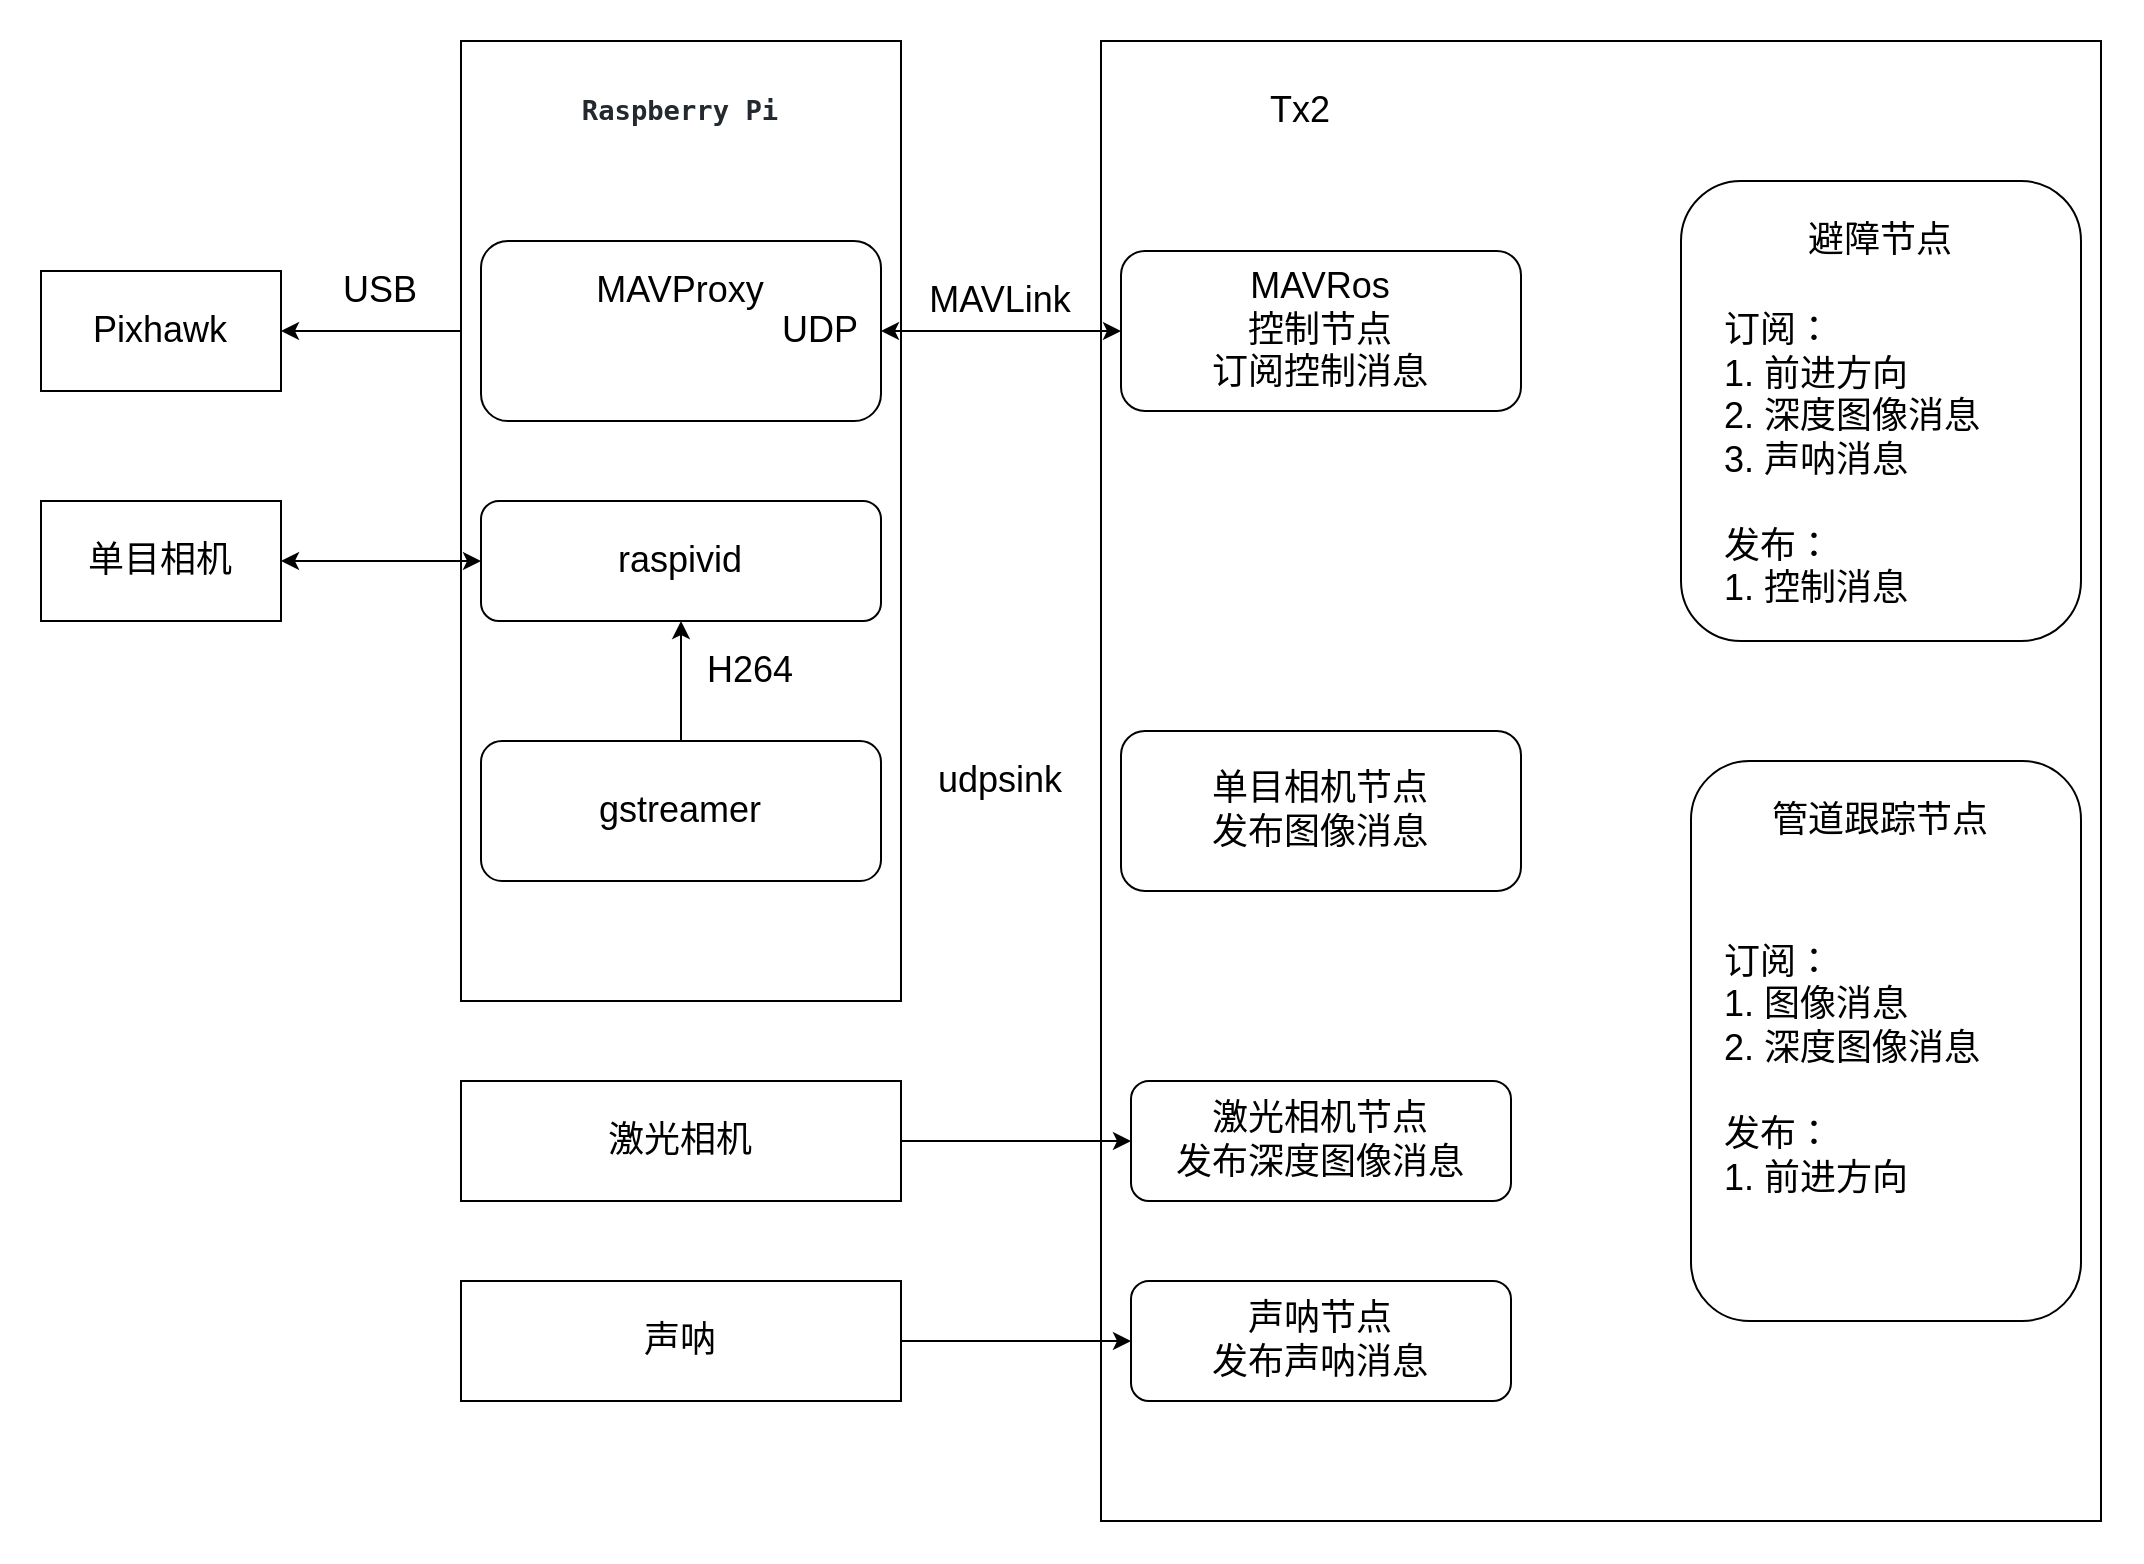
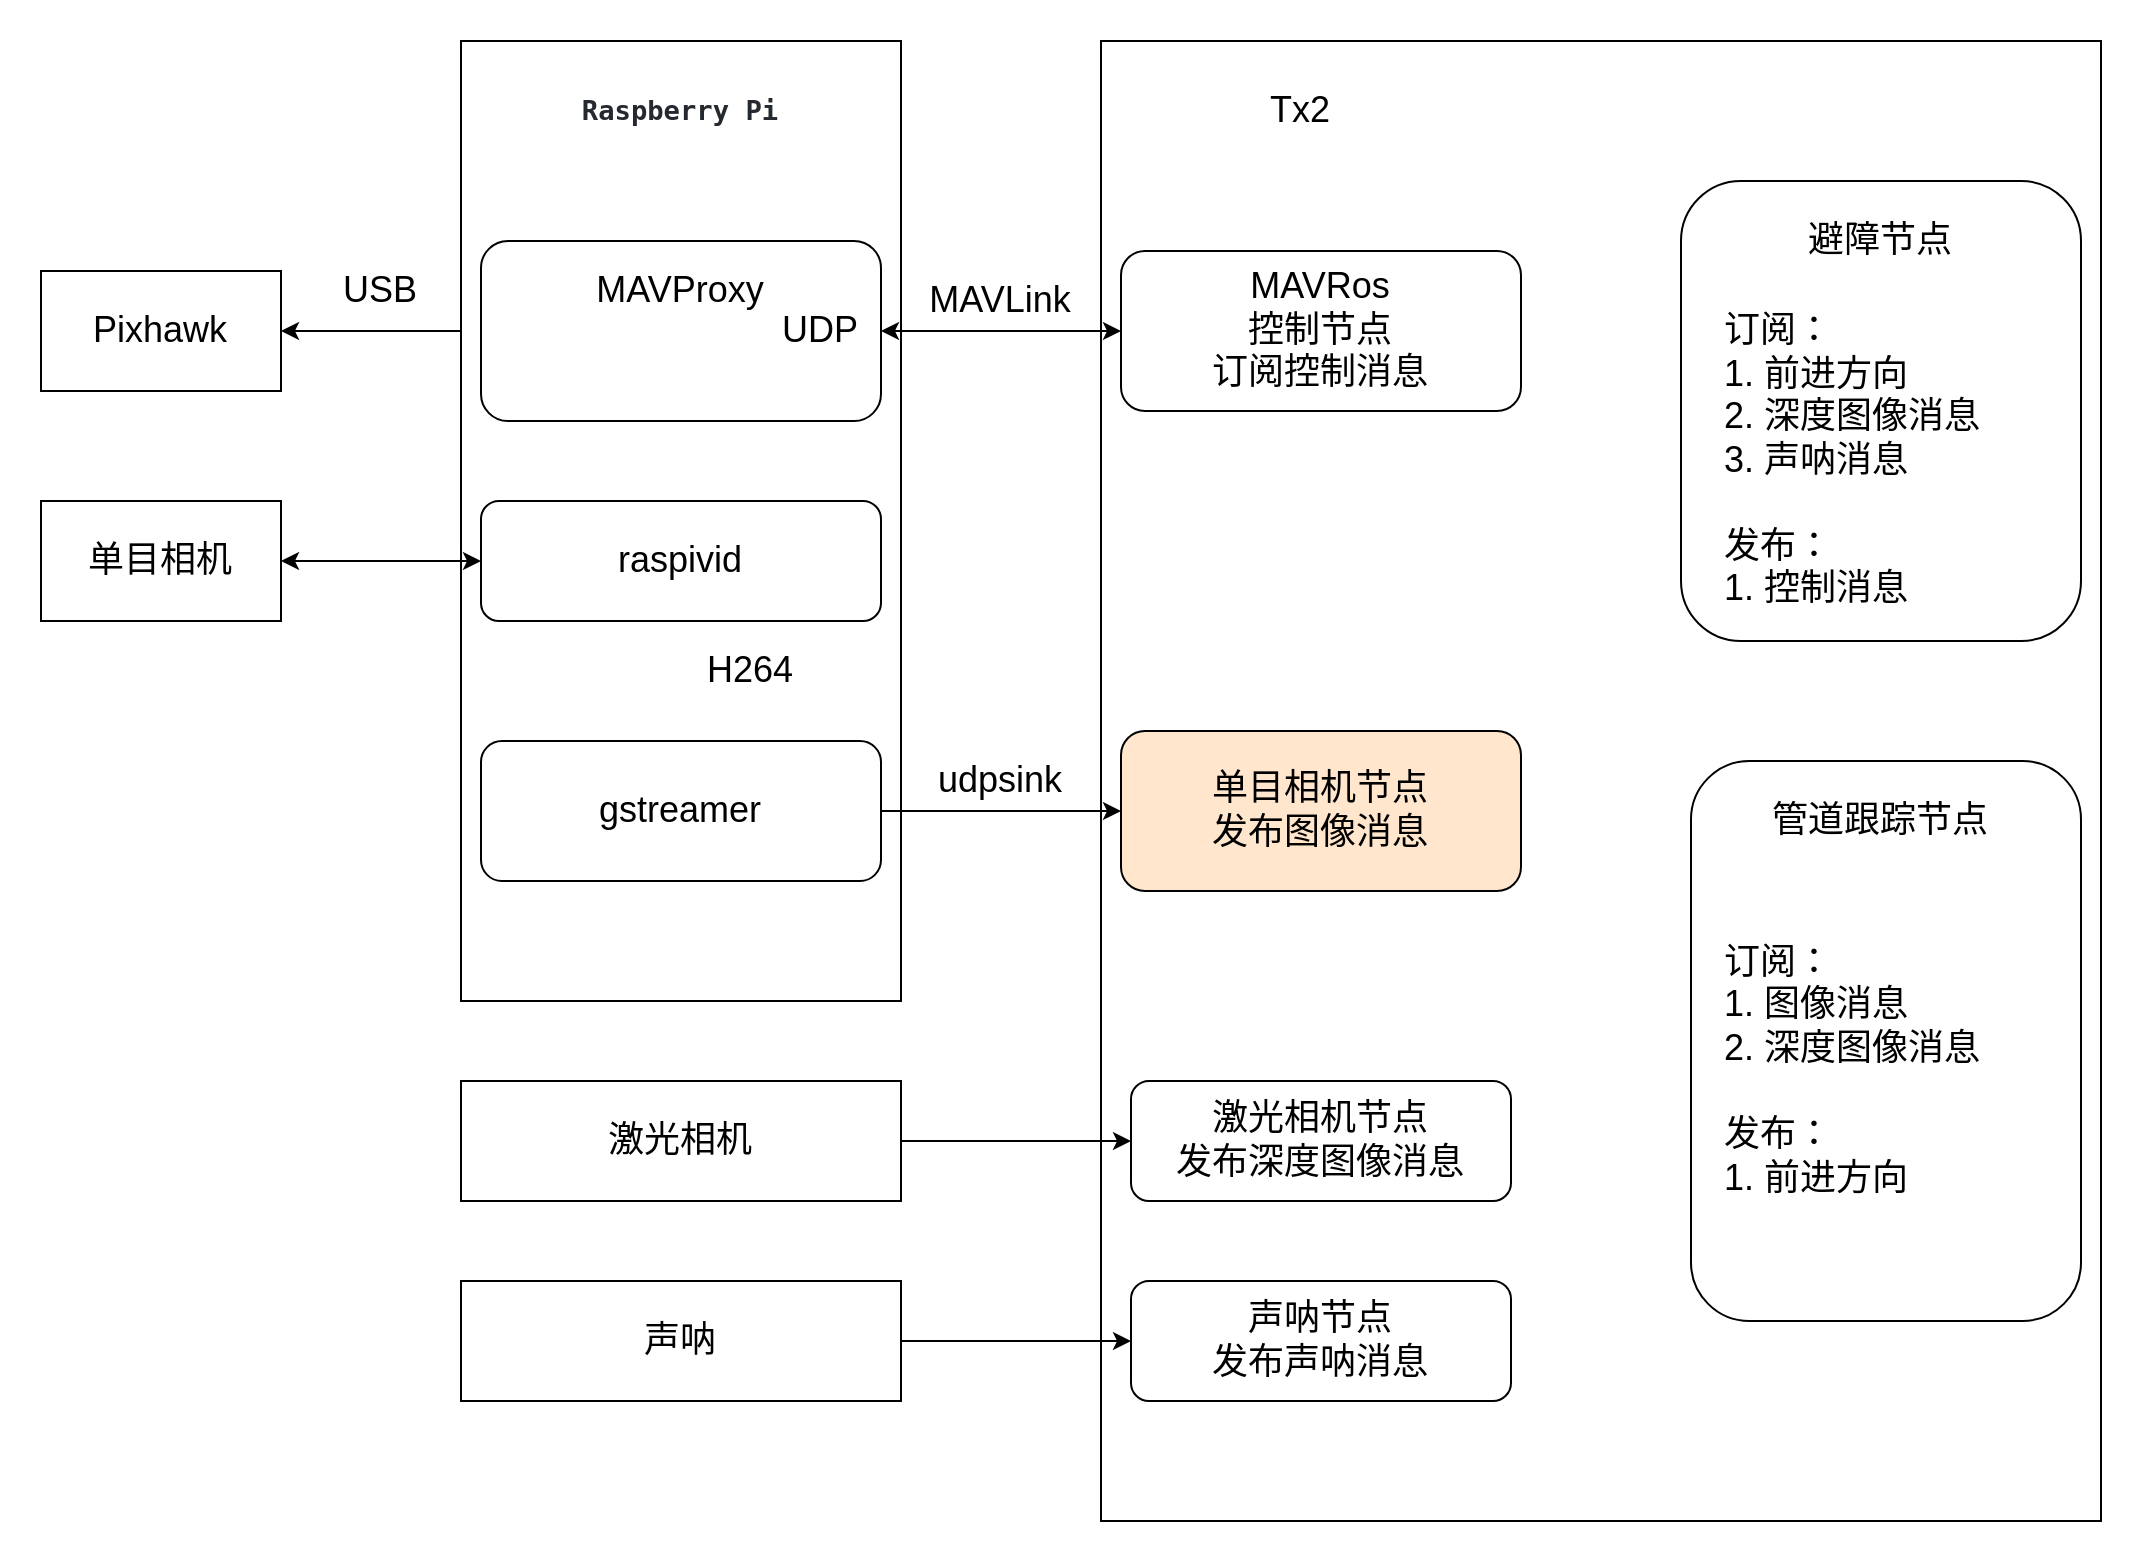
(681, 688) -> (994, 811)
(1321, 811) -> (1321, 811)
